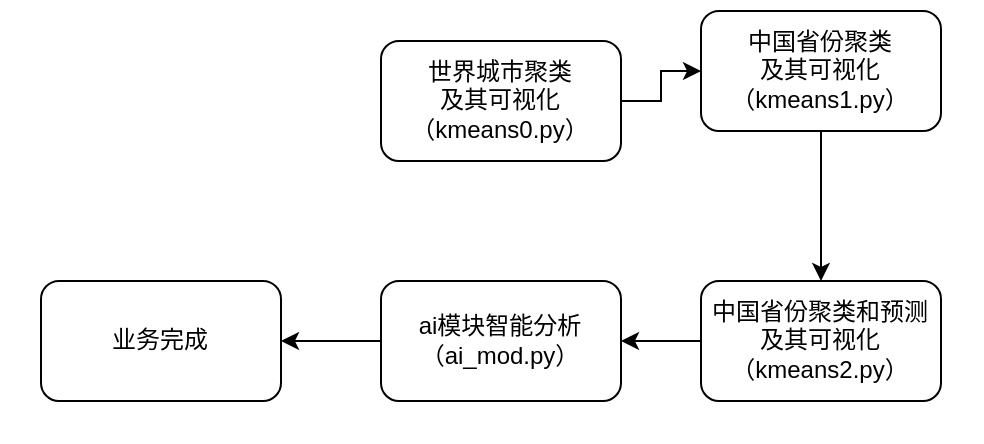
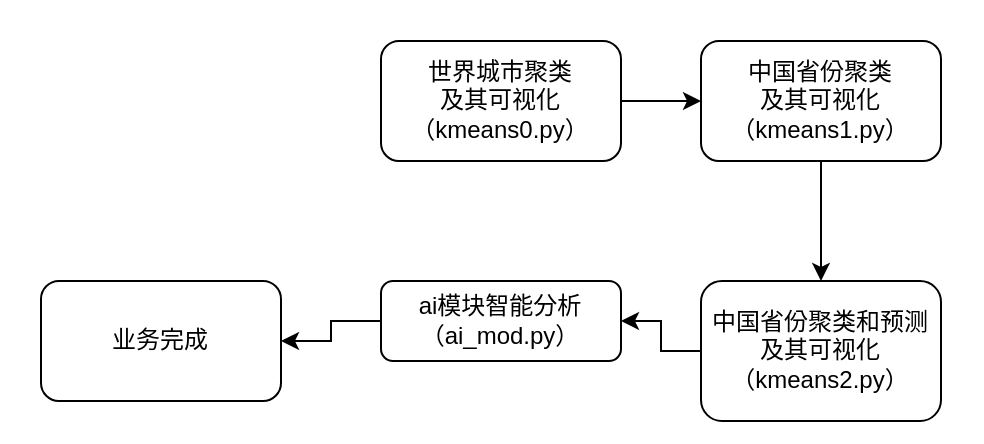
(821, 71) -> (821, 101)
(501, 341) -> (501, 321)
(821, 341) -> (821, 351)
